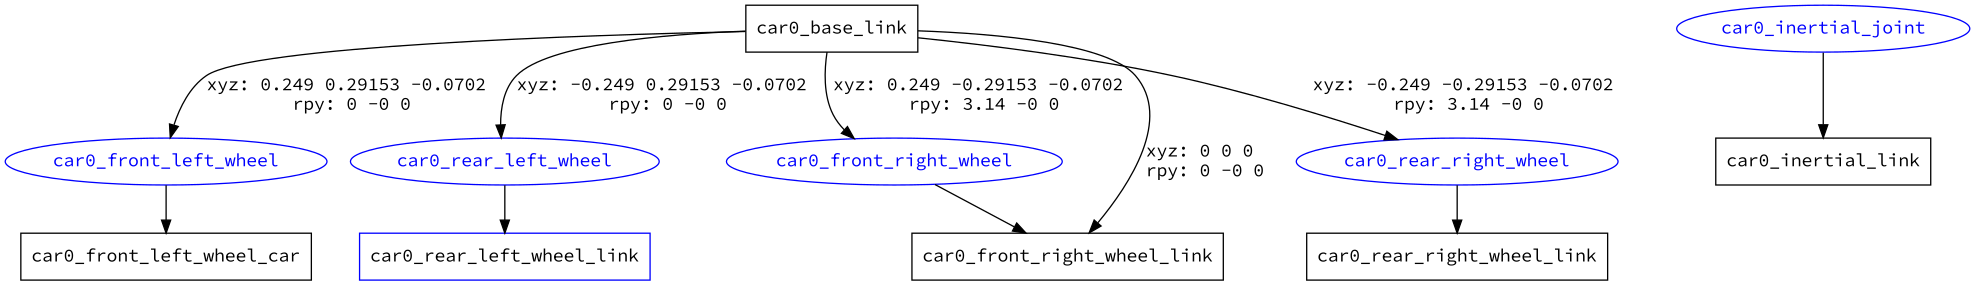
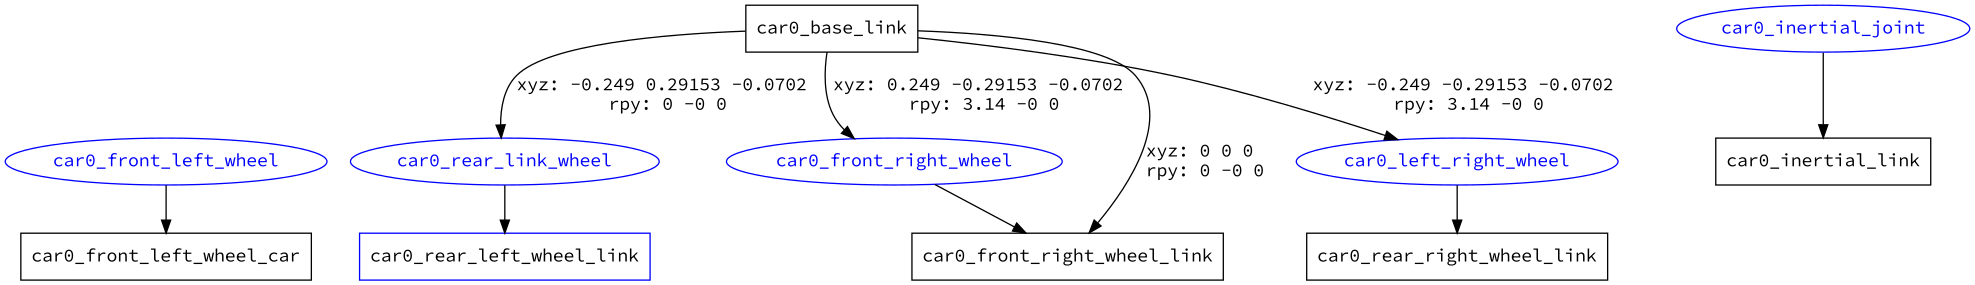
(444, 43) -> none
(505, 162) -> (505, 162)
(1457, 162) -> (1457, 162)
